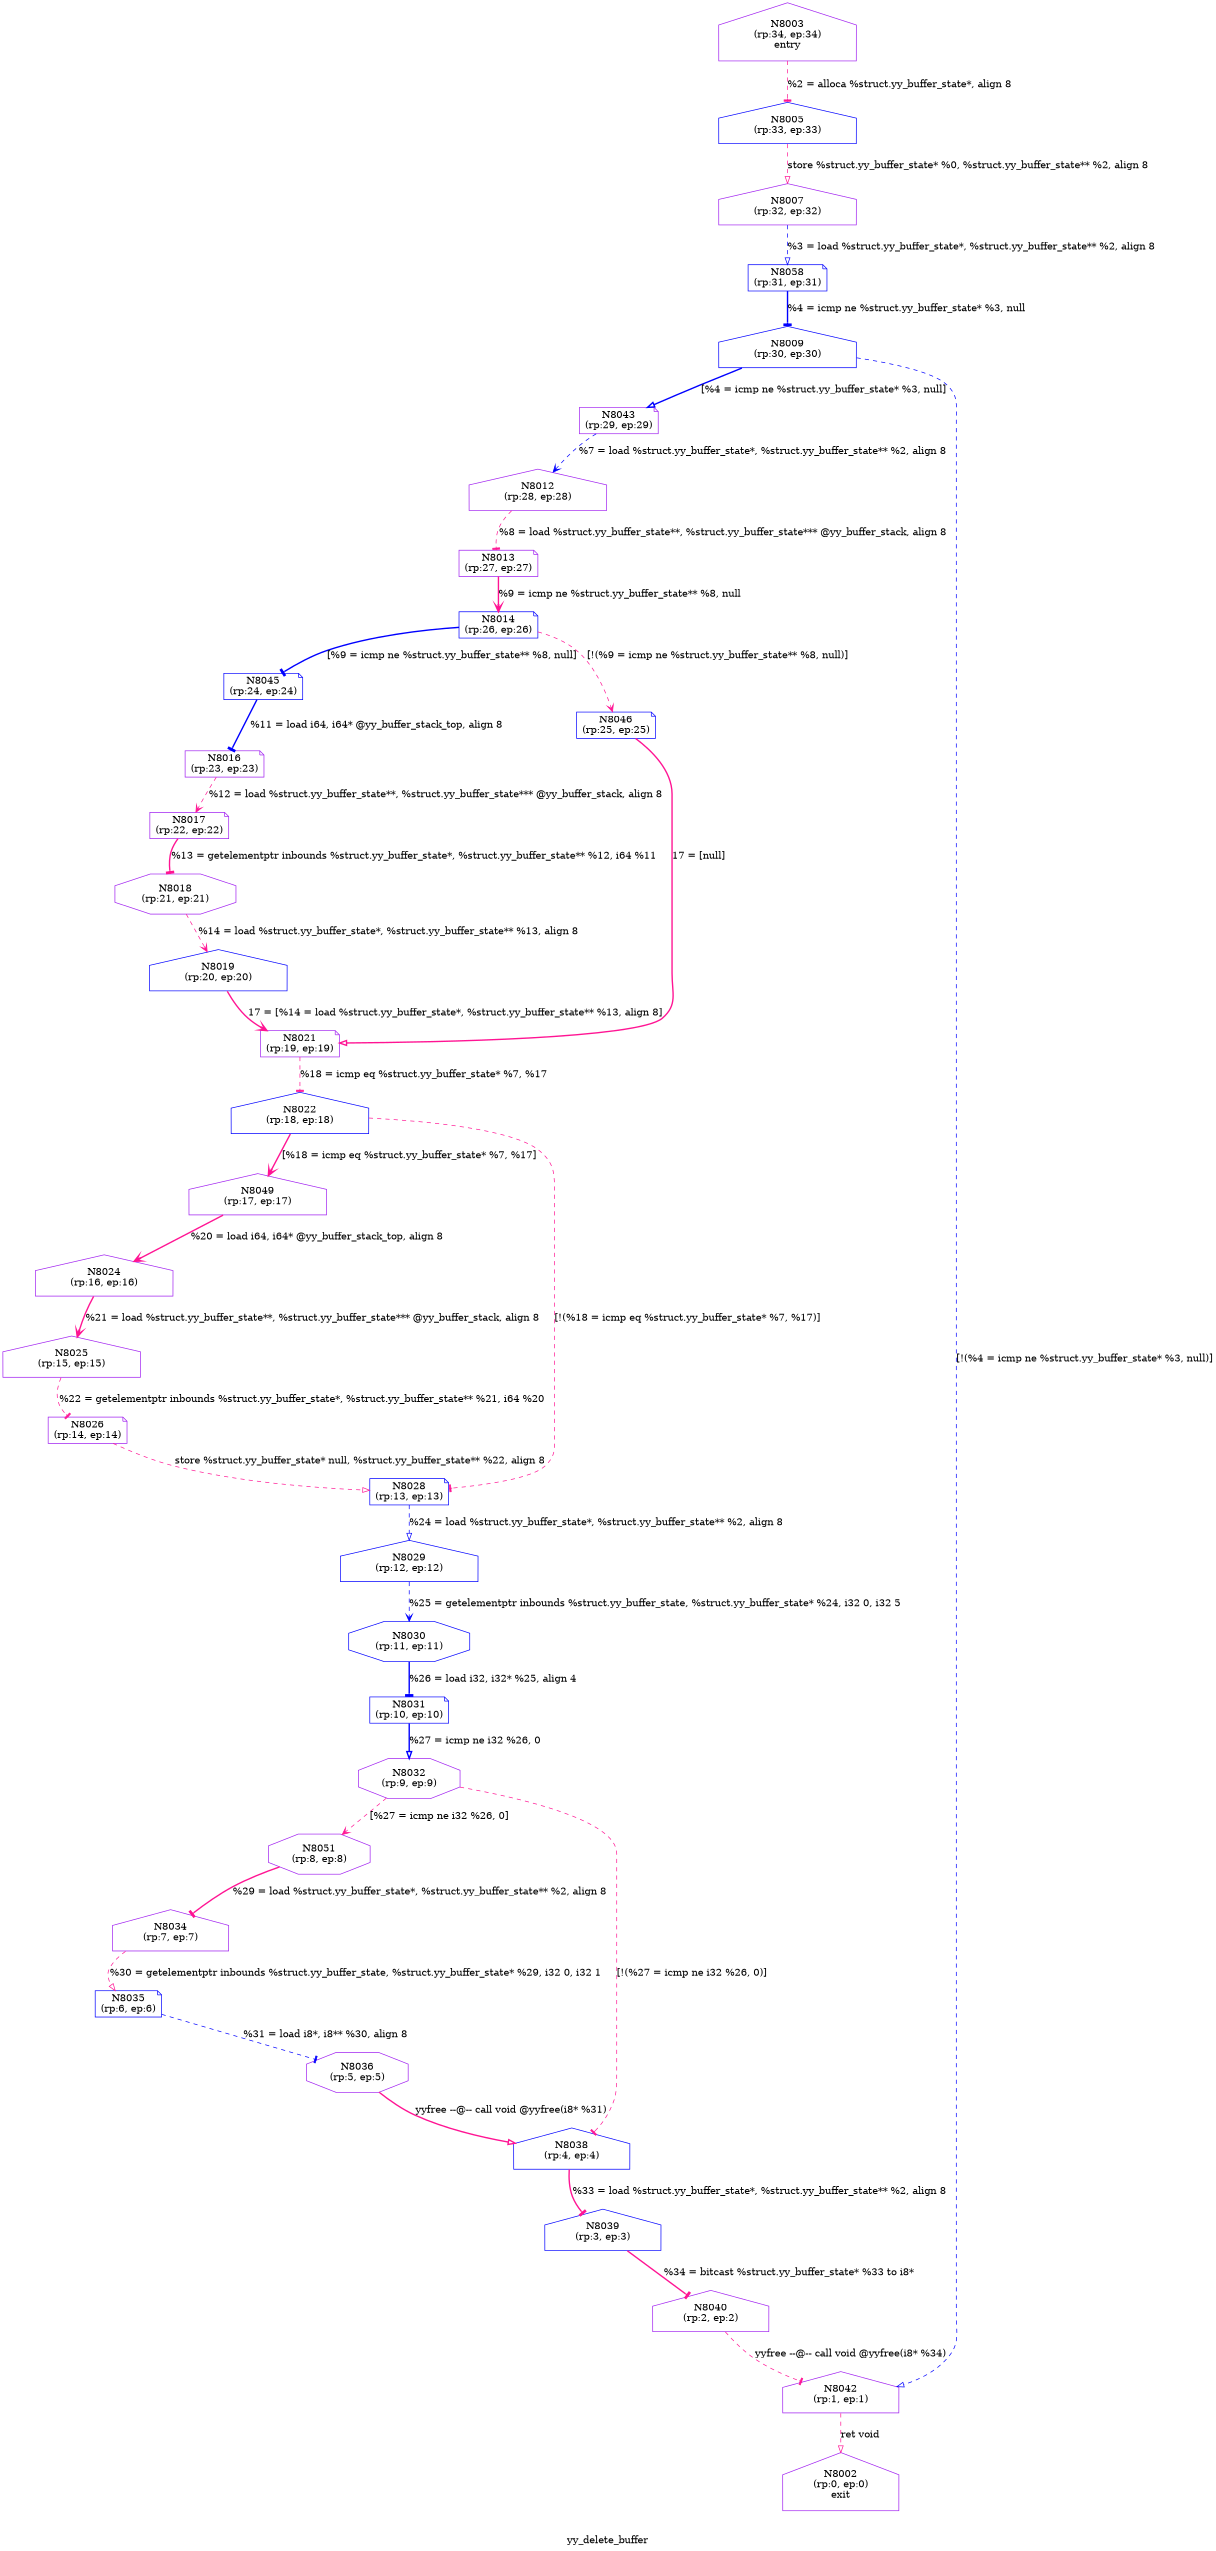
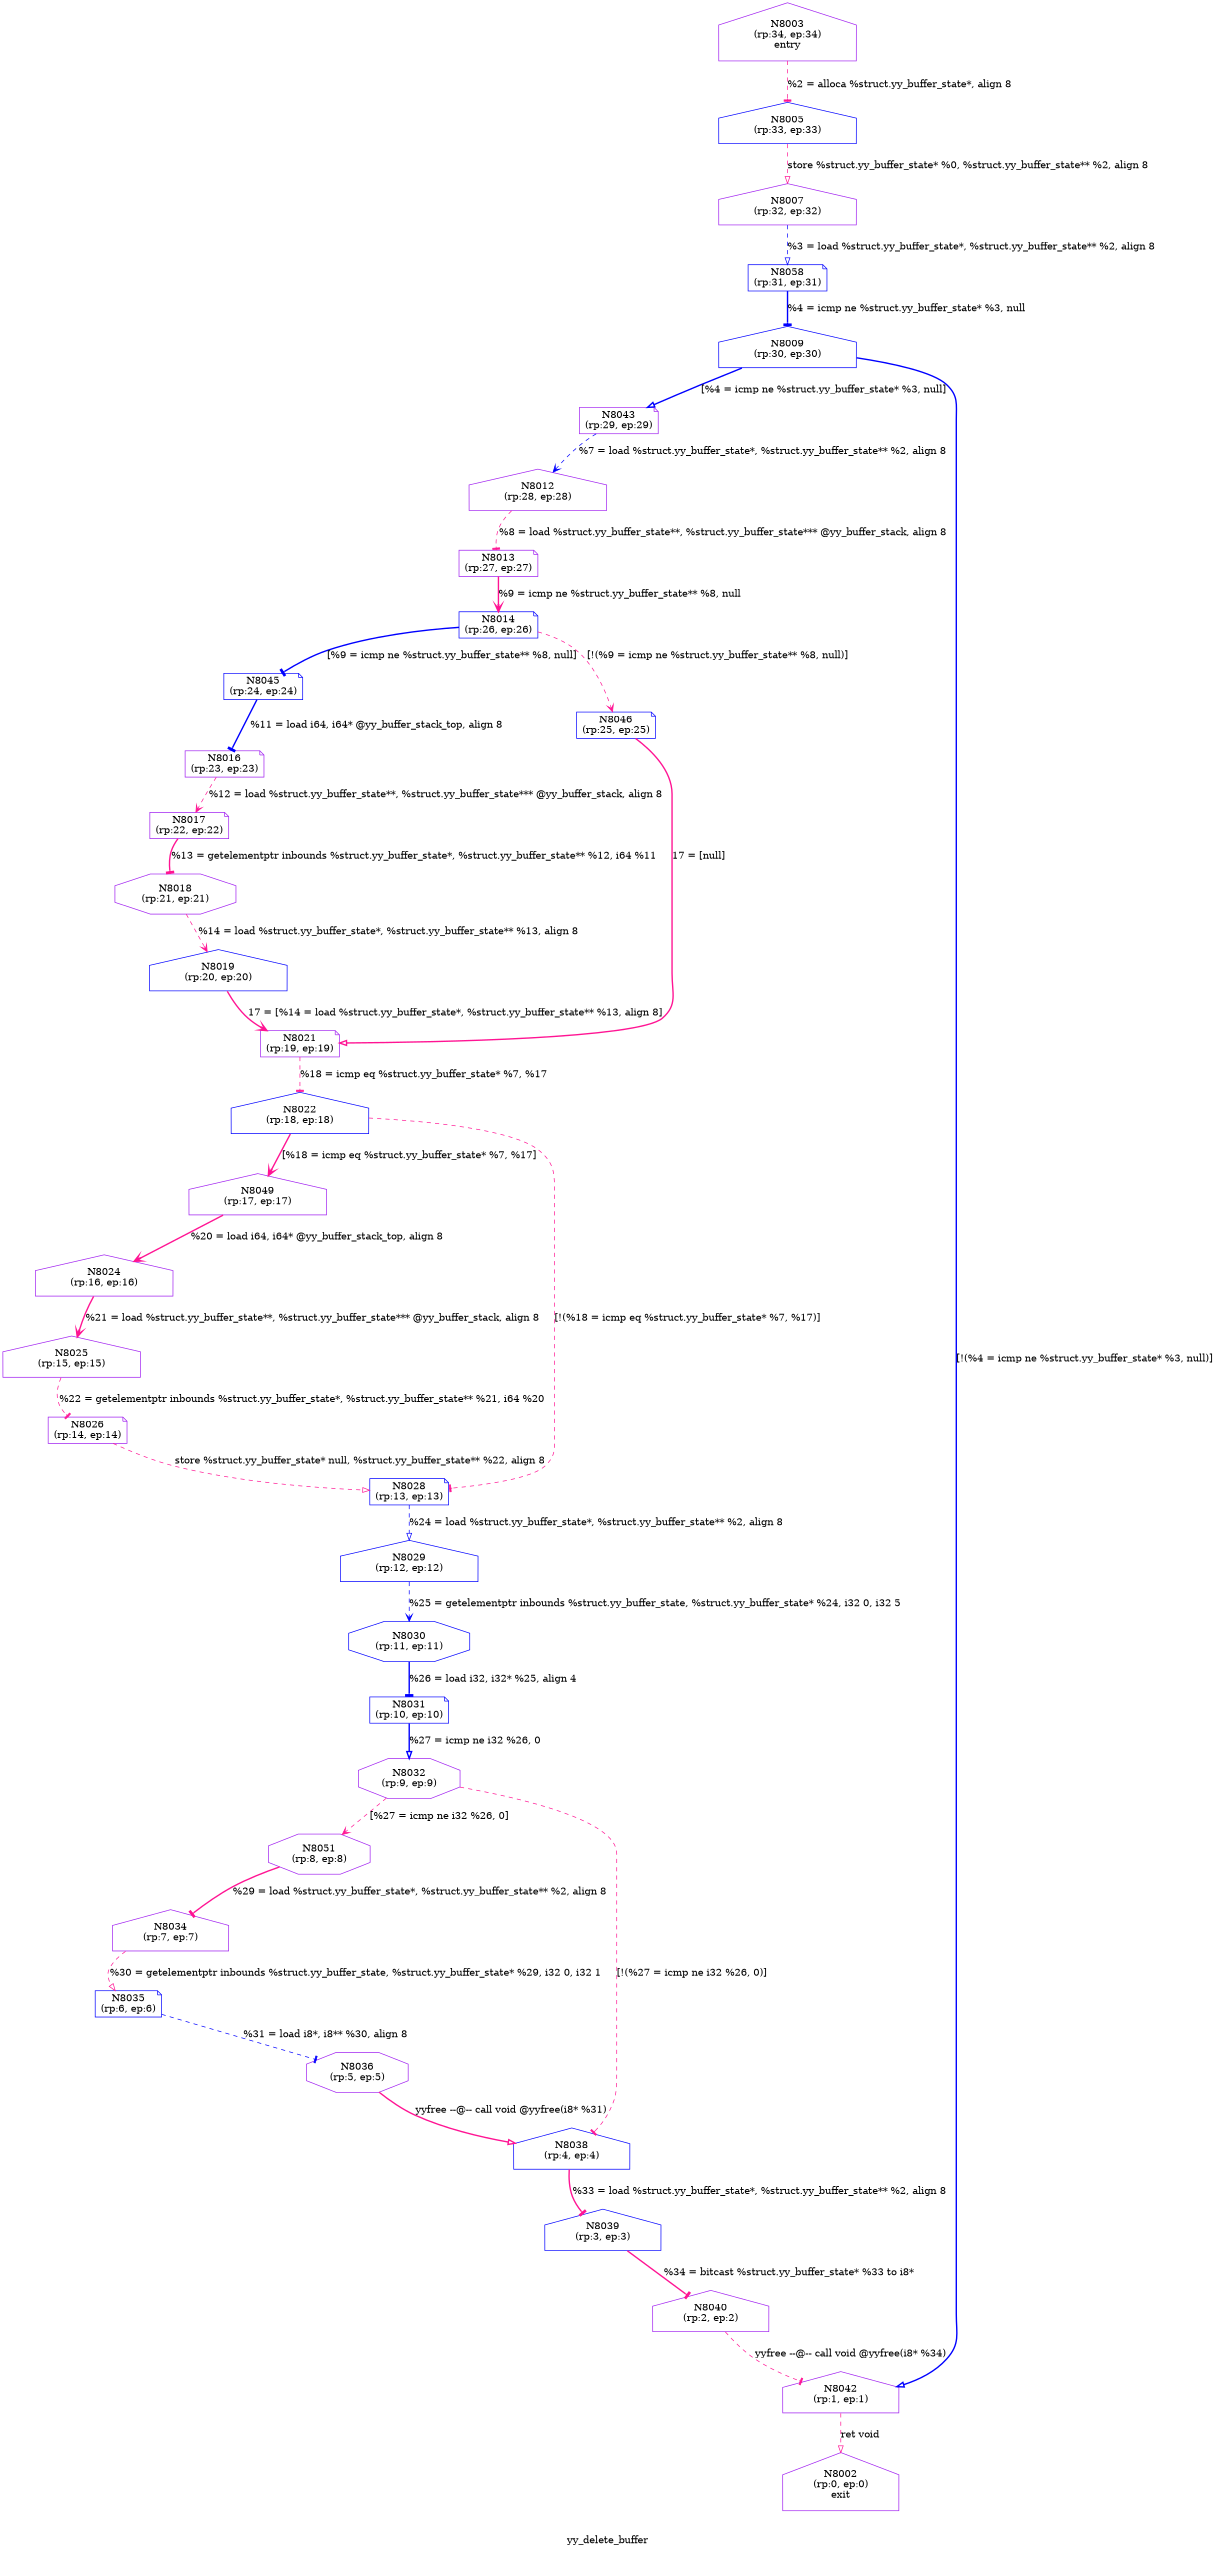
(956, 1350) -> (956, 1350)
